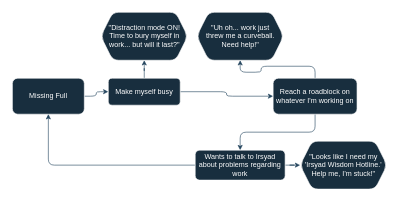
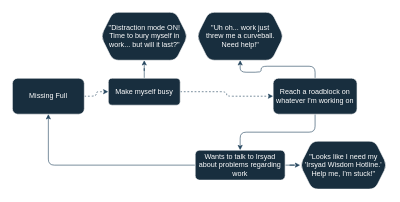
(227, 93) -> (227, 93)
(96, 94) -> (96, 94)
